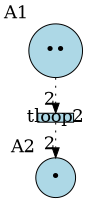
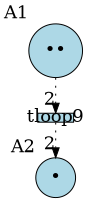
(56, 118) -> (56, 118)
